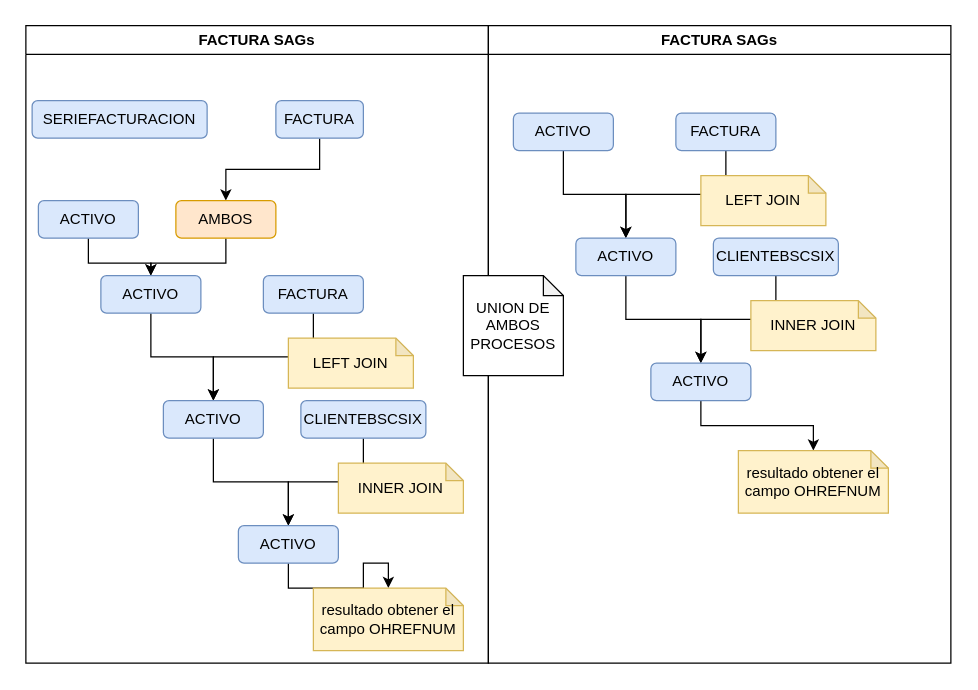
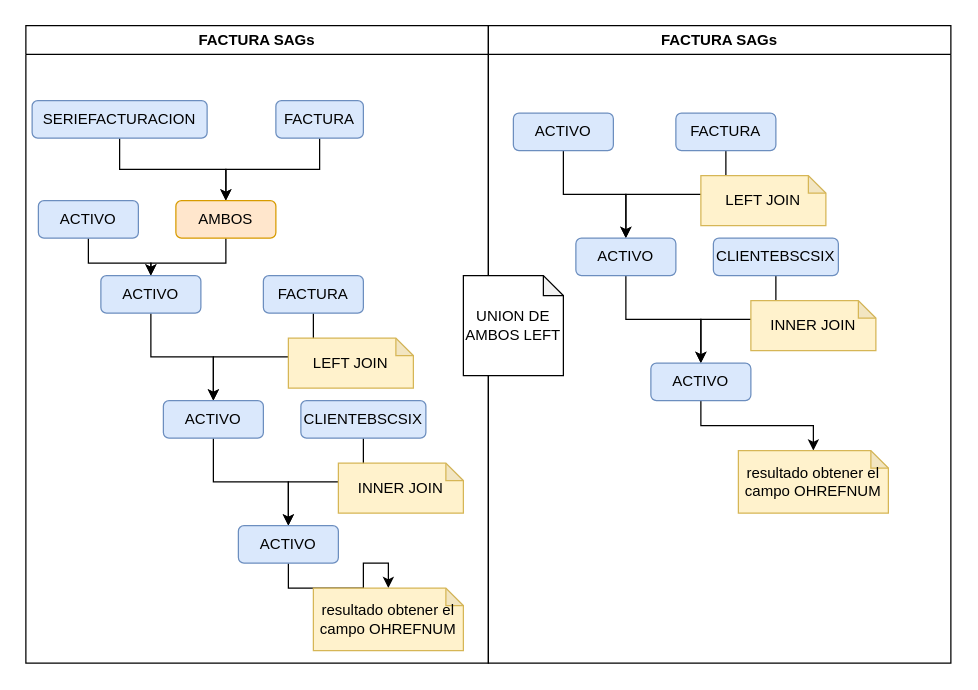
none -> (155, 169)
(513, 326) -> (513, 326)
